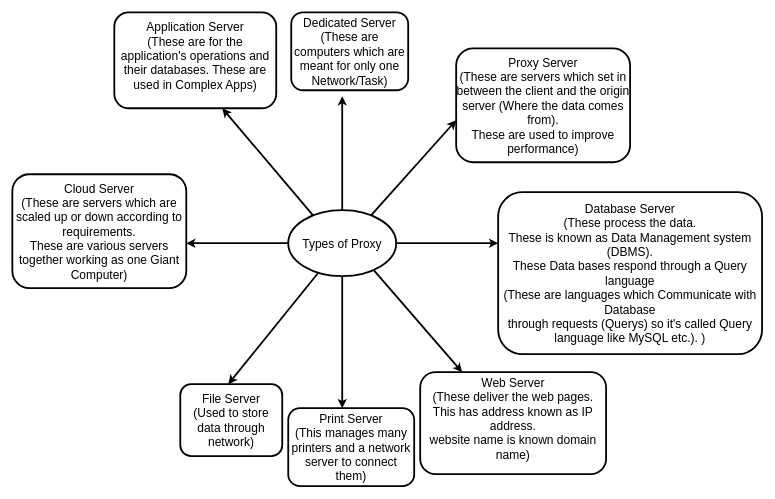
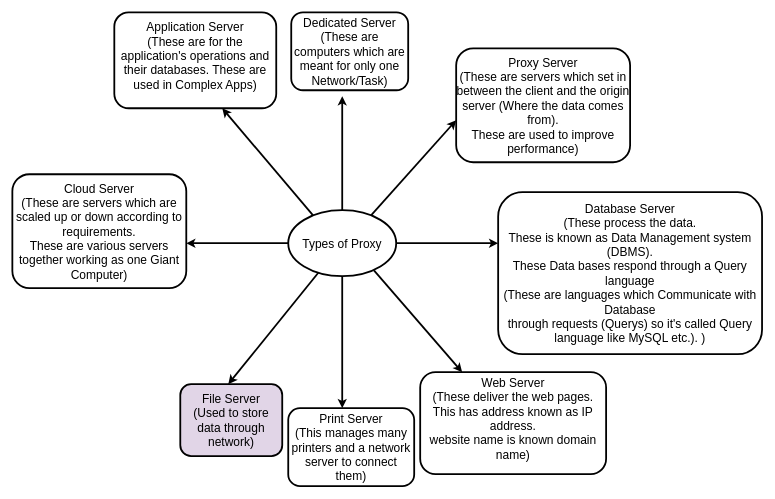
(231, 420) -> (231, 420)
